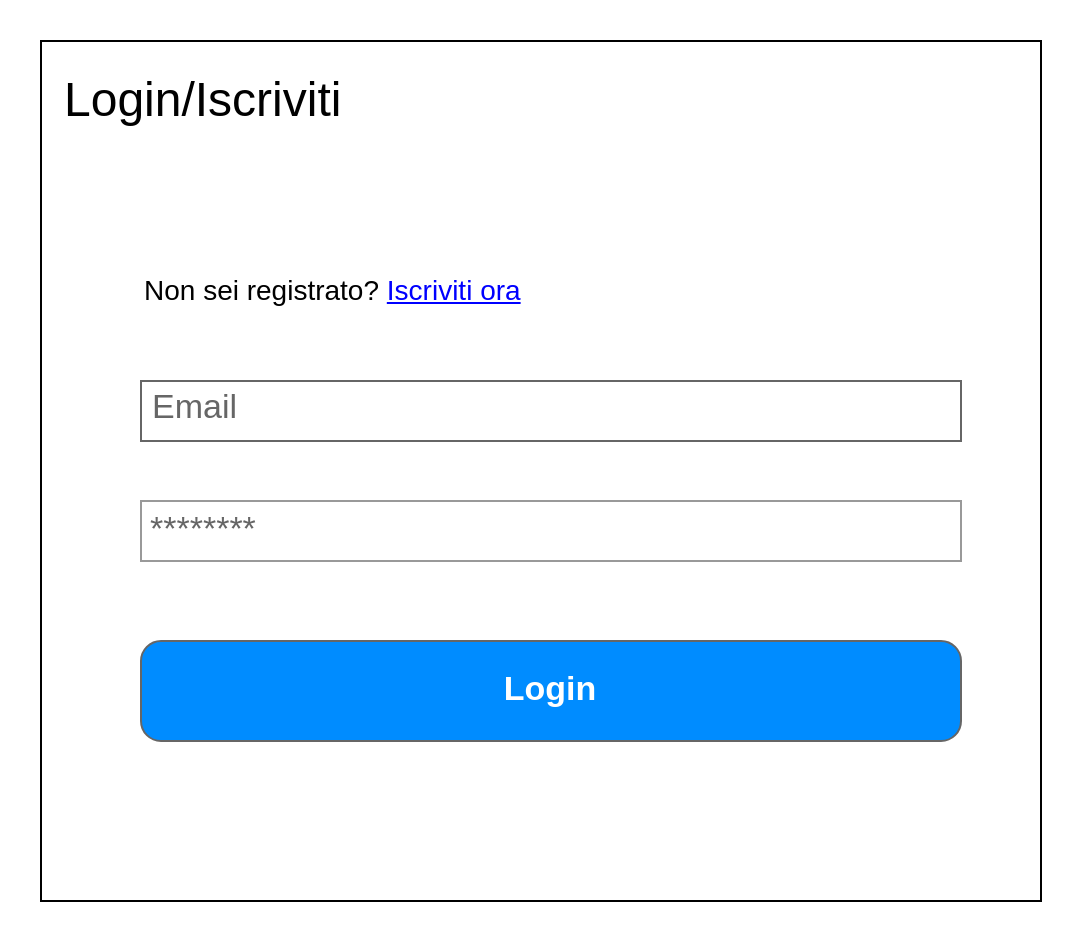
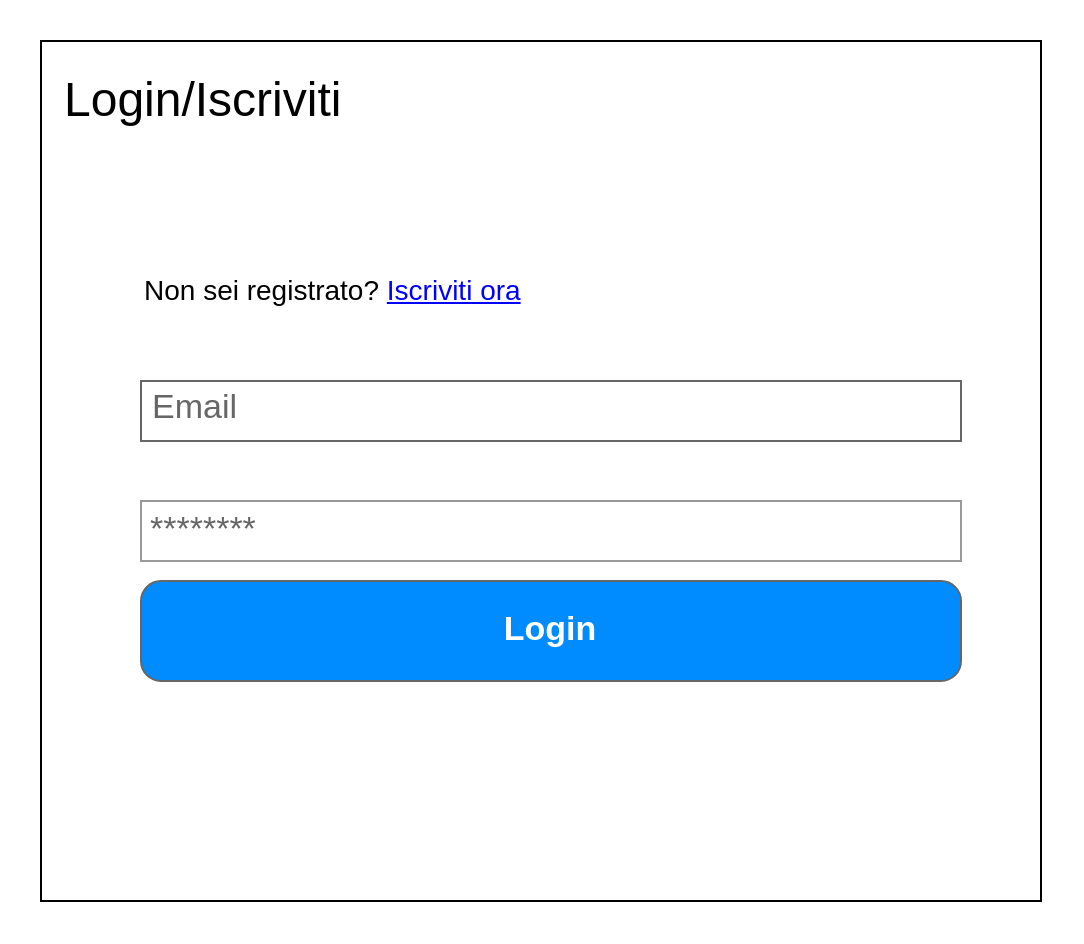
(551, 691) -> (551, 631)
